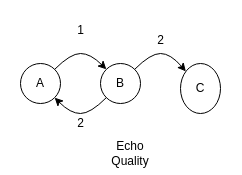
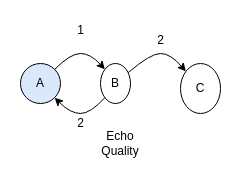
(41, 84) -> (41, 84)
(121, 84) -> (116, 84)
(131, 154) -> (121, 144)
